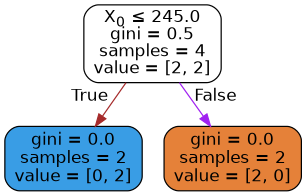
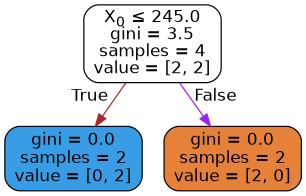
(153, 34) -> (153, 34)
